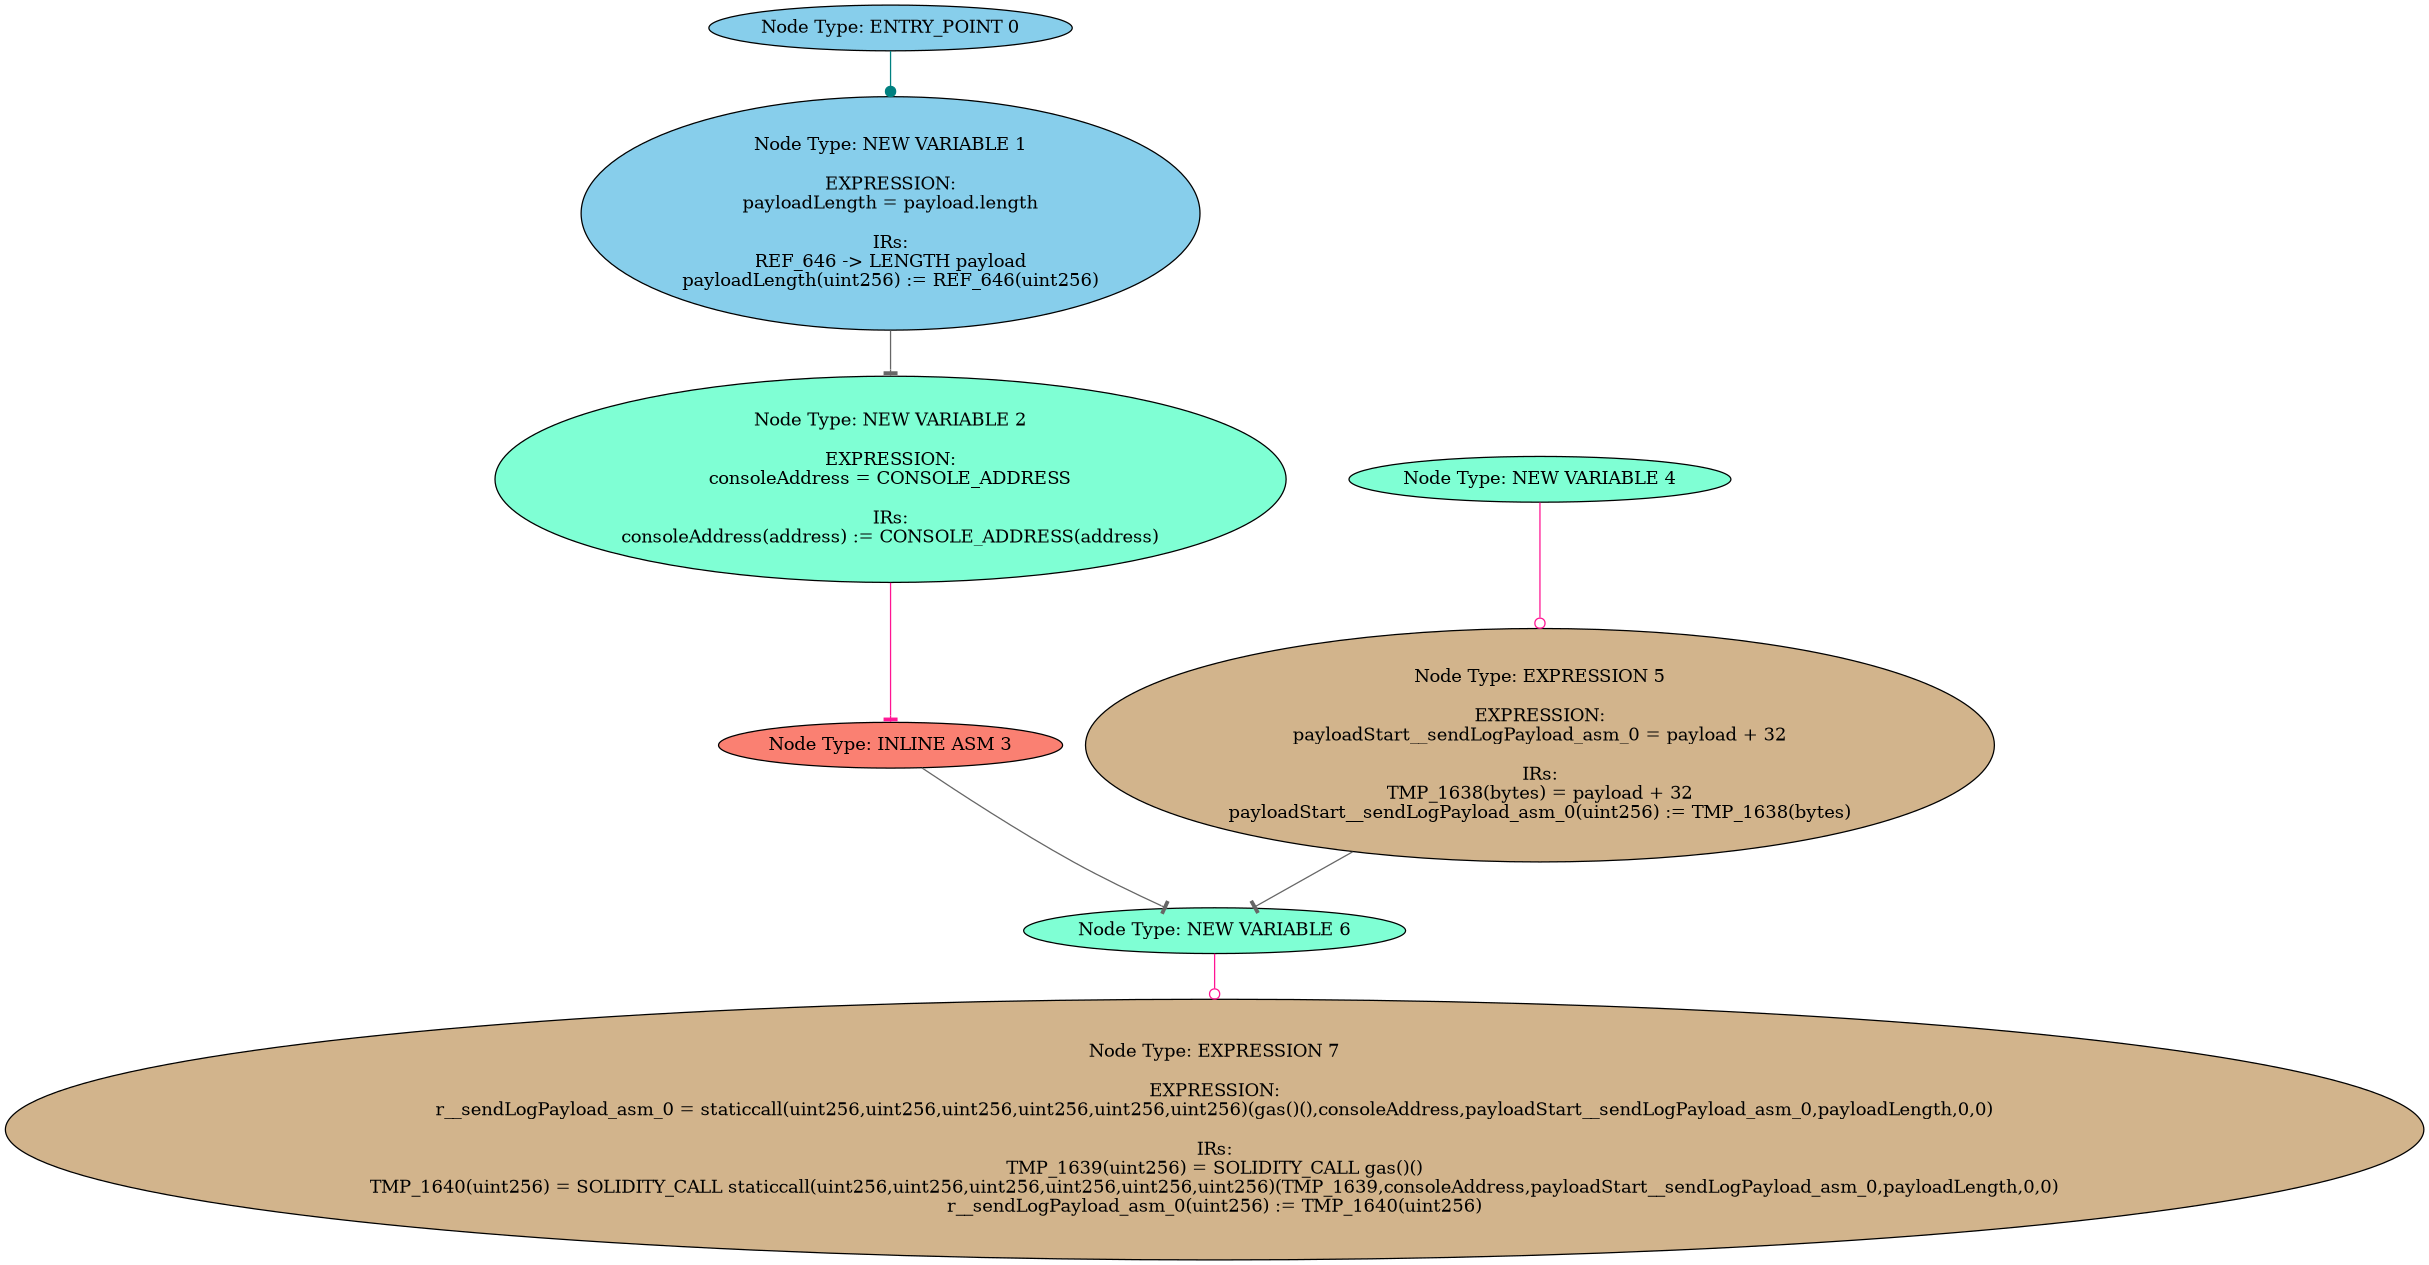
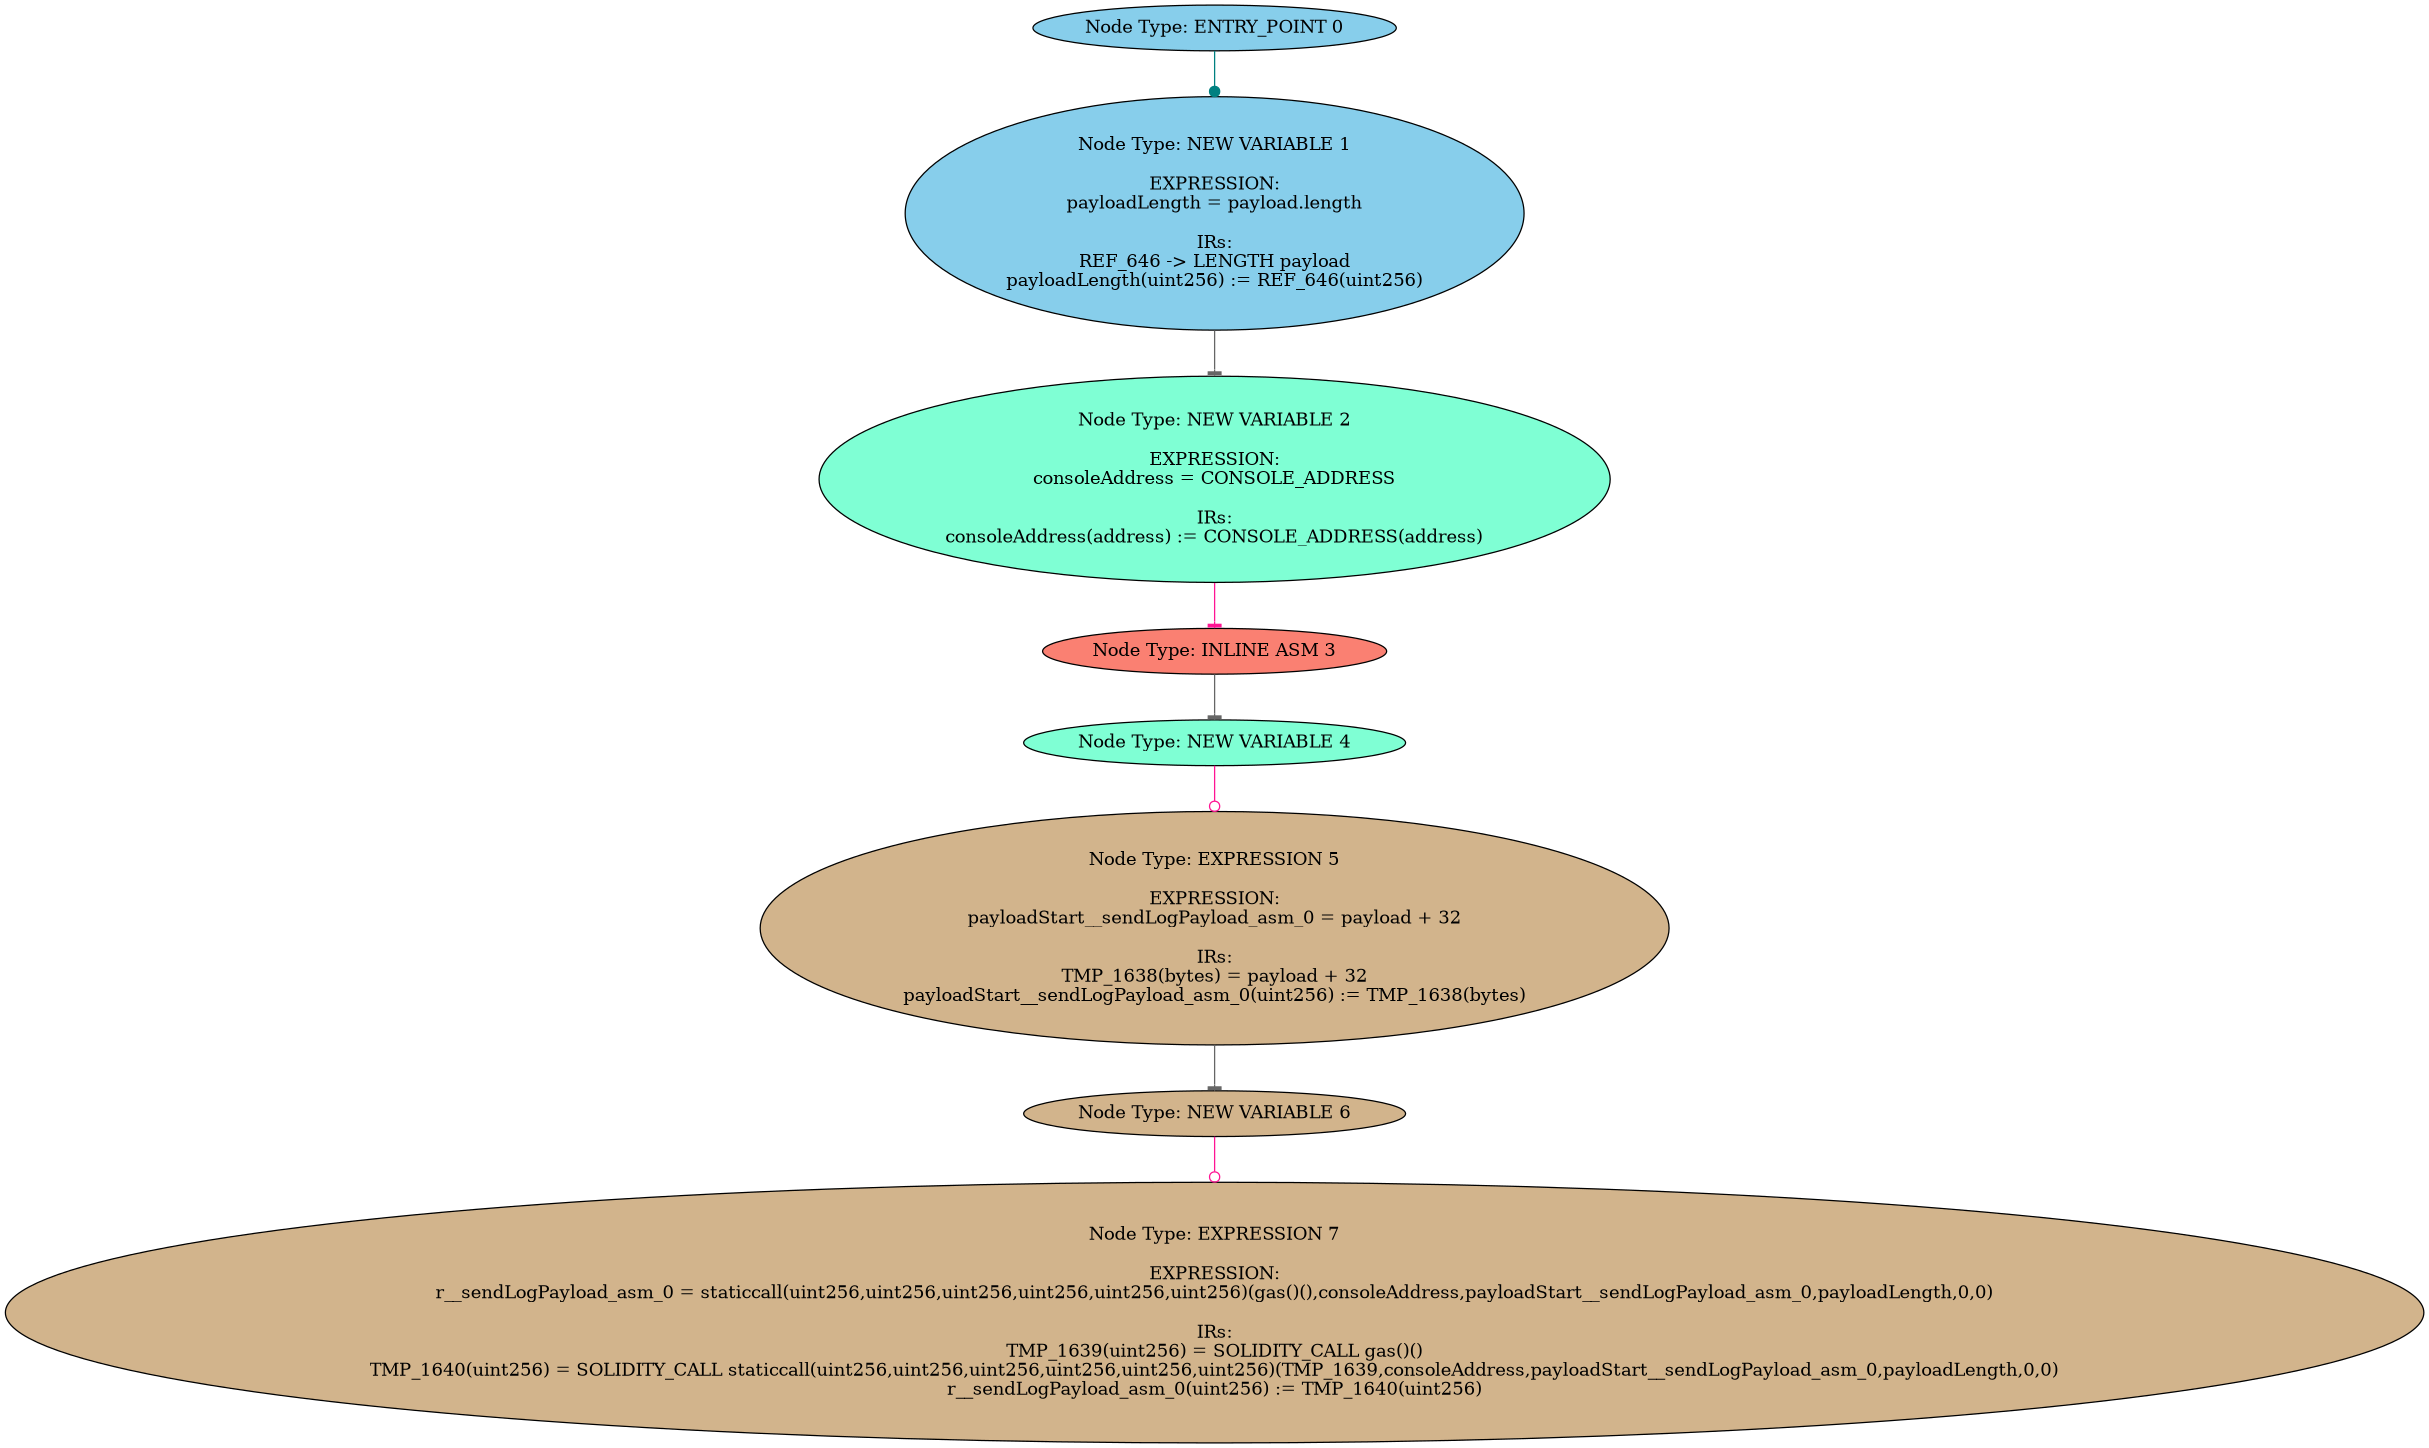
(1039, 842) -> (1215, 694)
(1215, 931) -> (1215, 1114)
